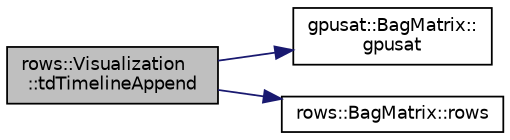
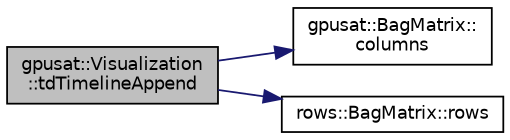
(393, 36) -> (393, 36)
(113, 75) -> (113, 75)
